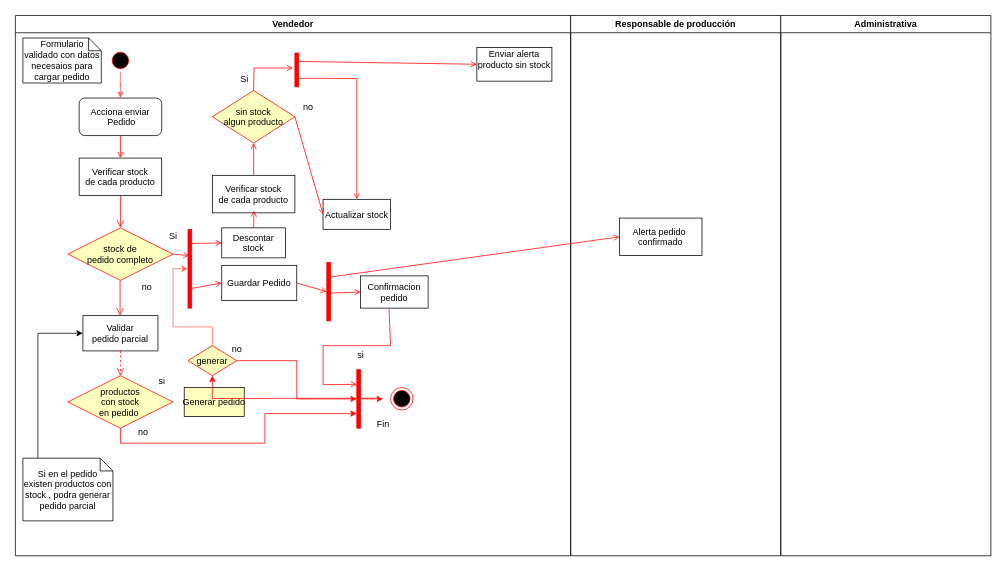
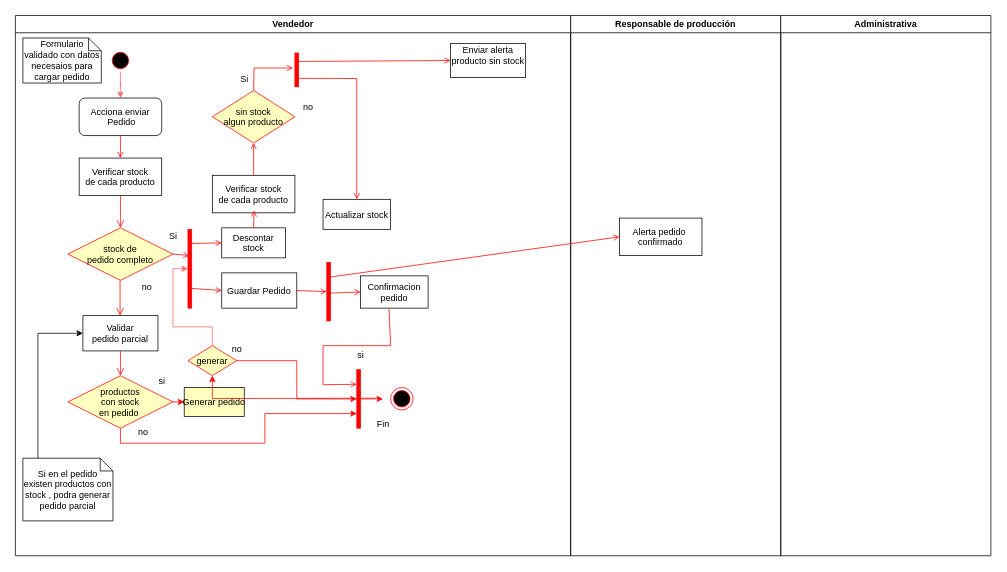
(514, 64) -> (488, 60)
(308, 164) -> none
(259, 283) -> (259, 290)
(120, 362) -> (120, 362)
none -> (177, 402)
